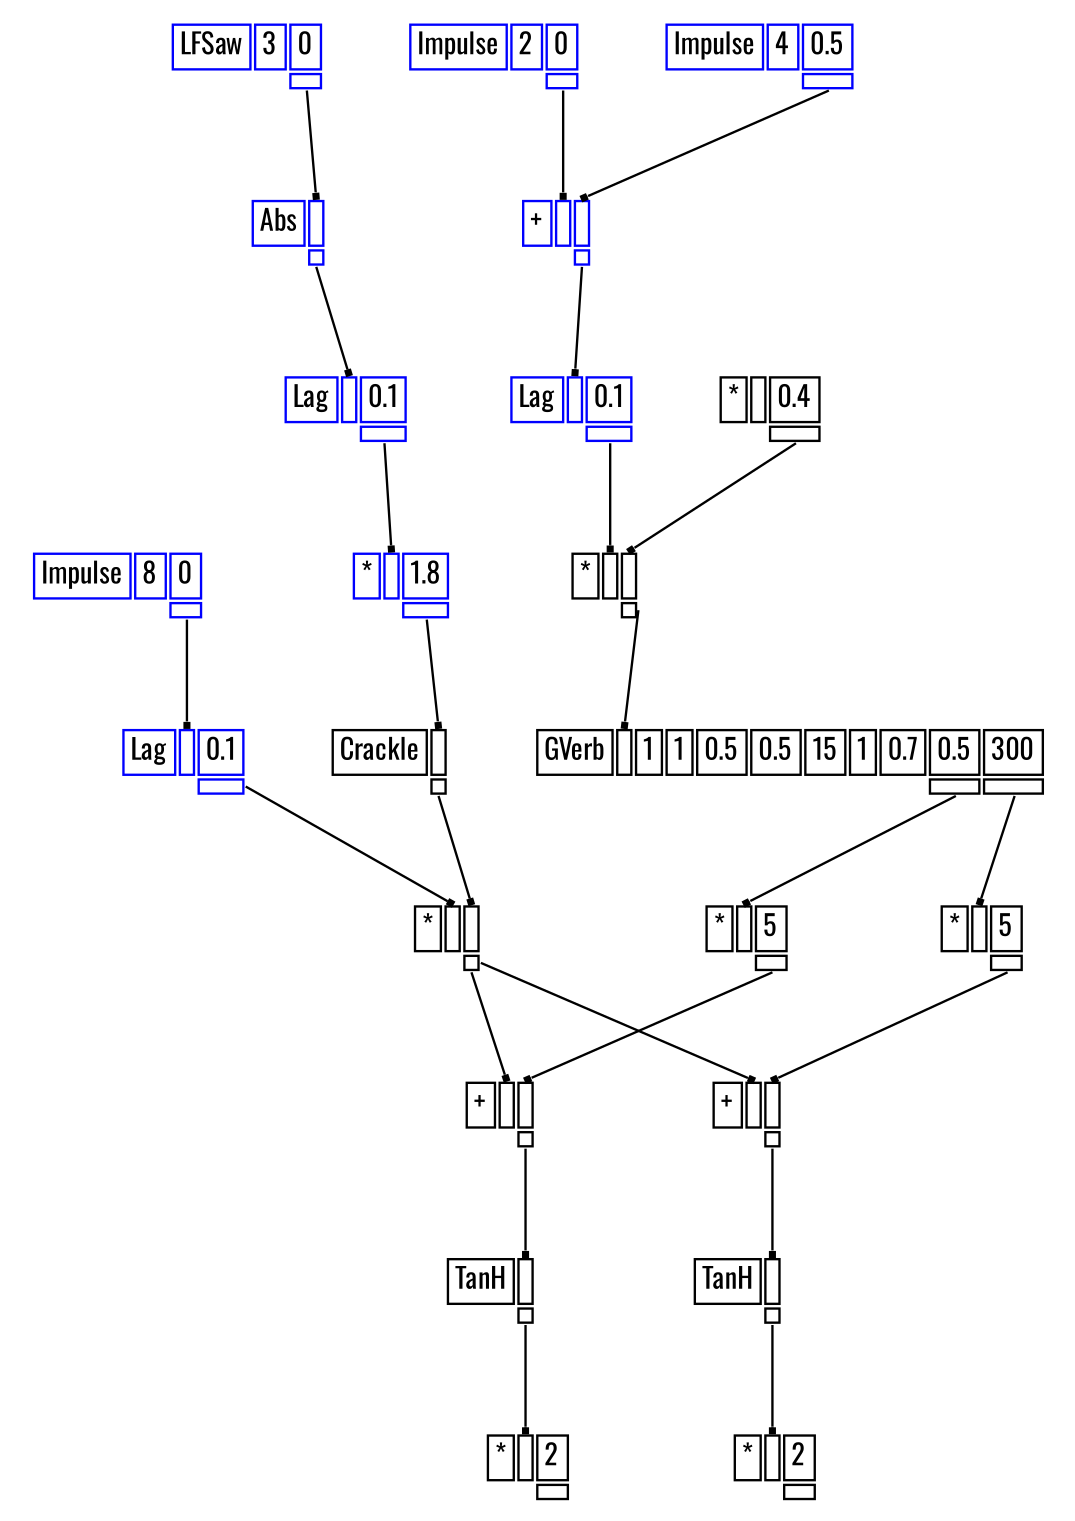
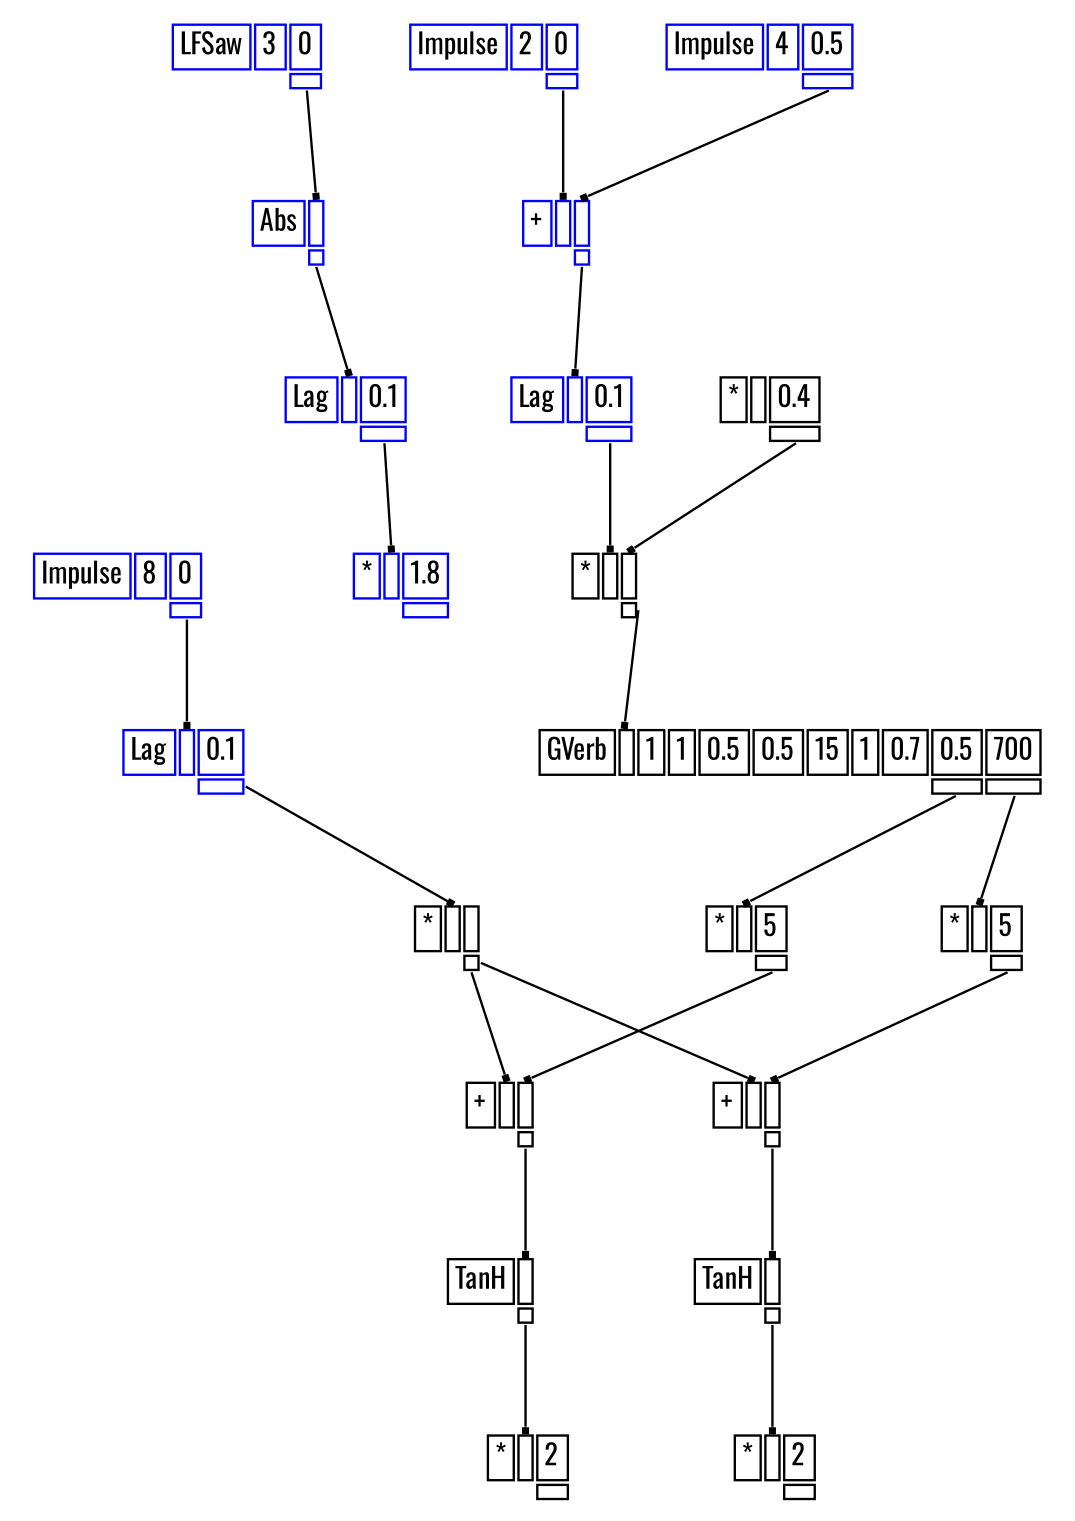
(1013, 751) -> (1013, 751)
(389, 761) -> none
